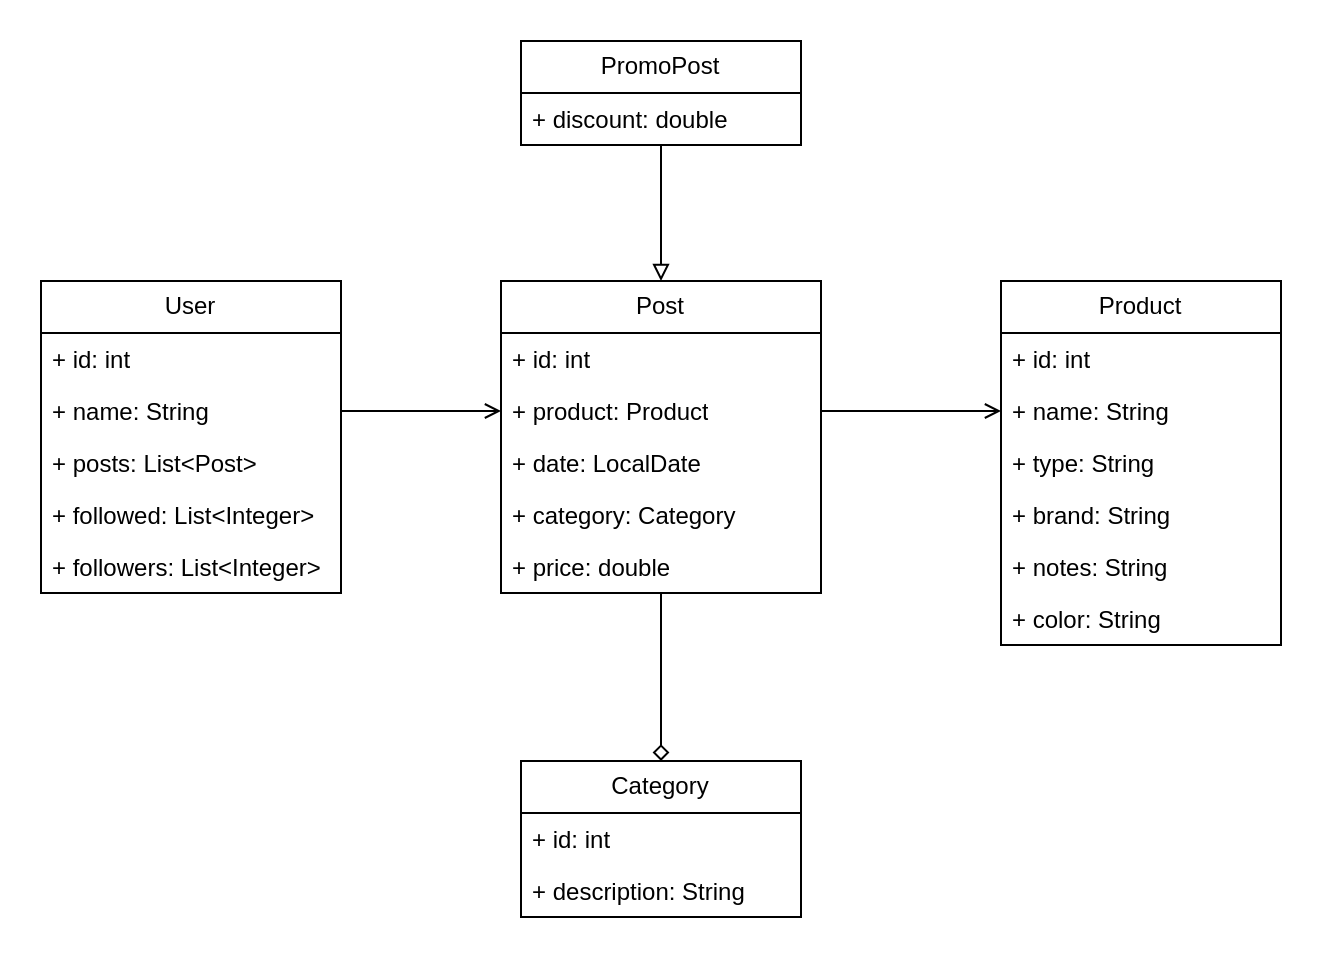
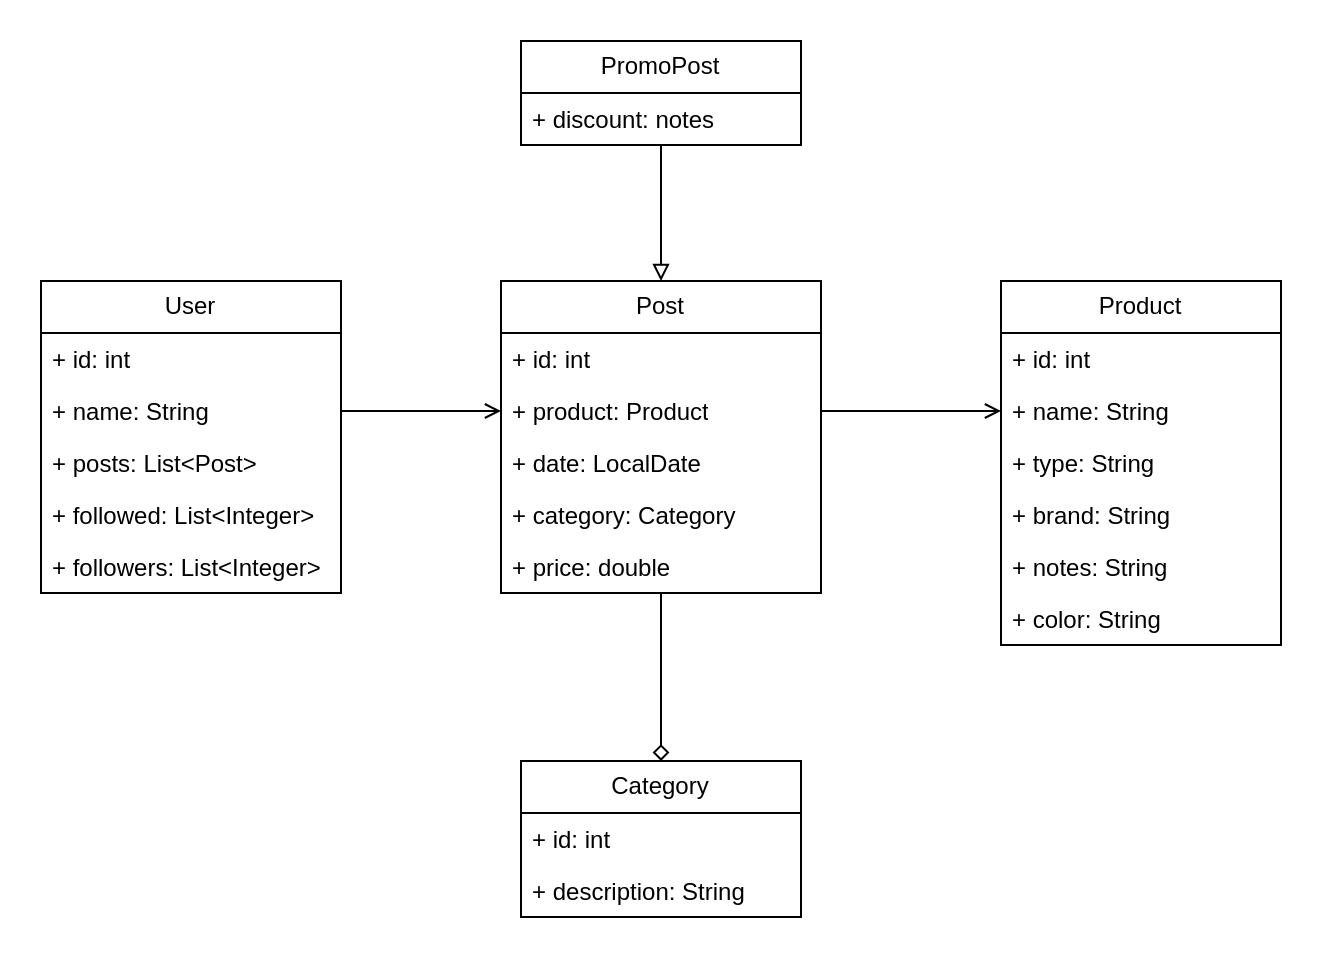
(638, 121) -> (635, 121)
